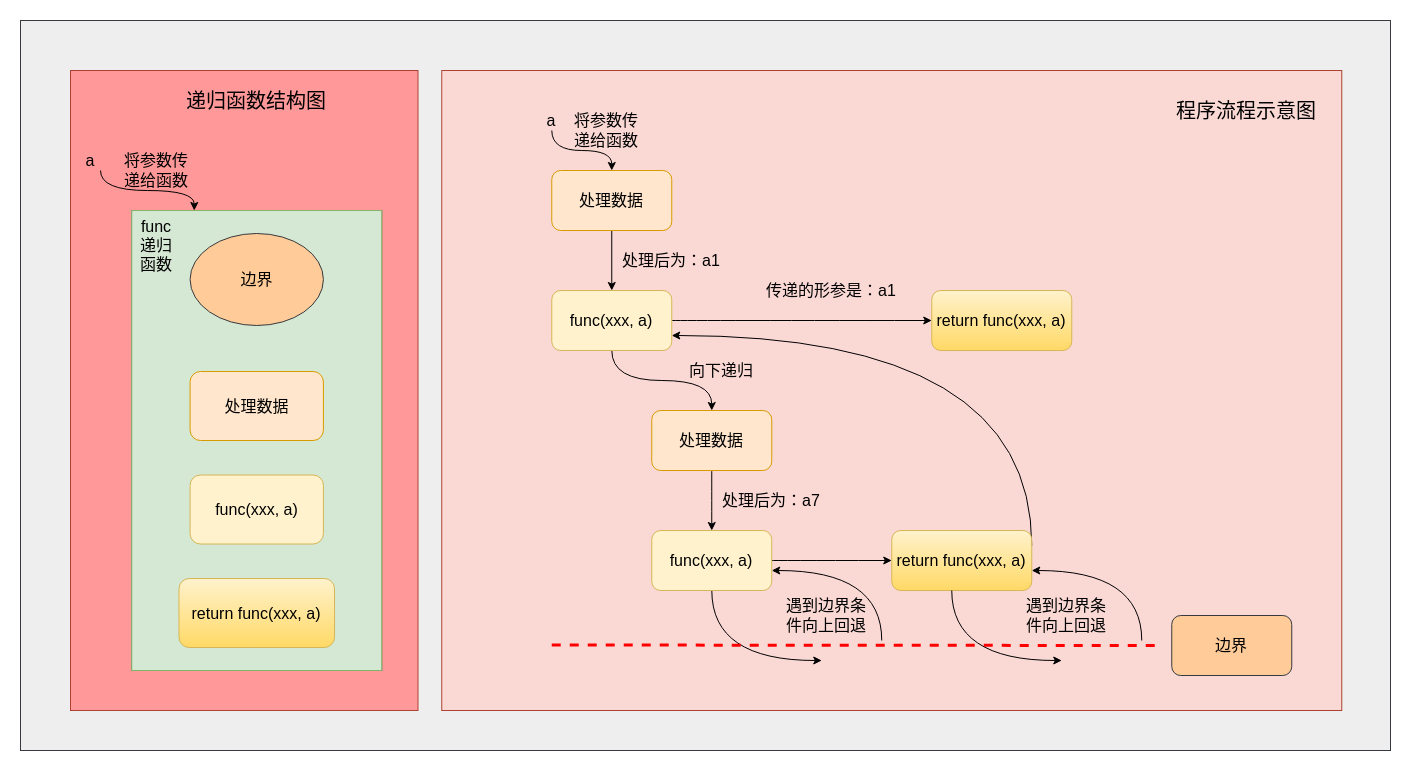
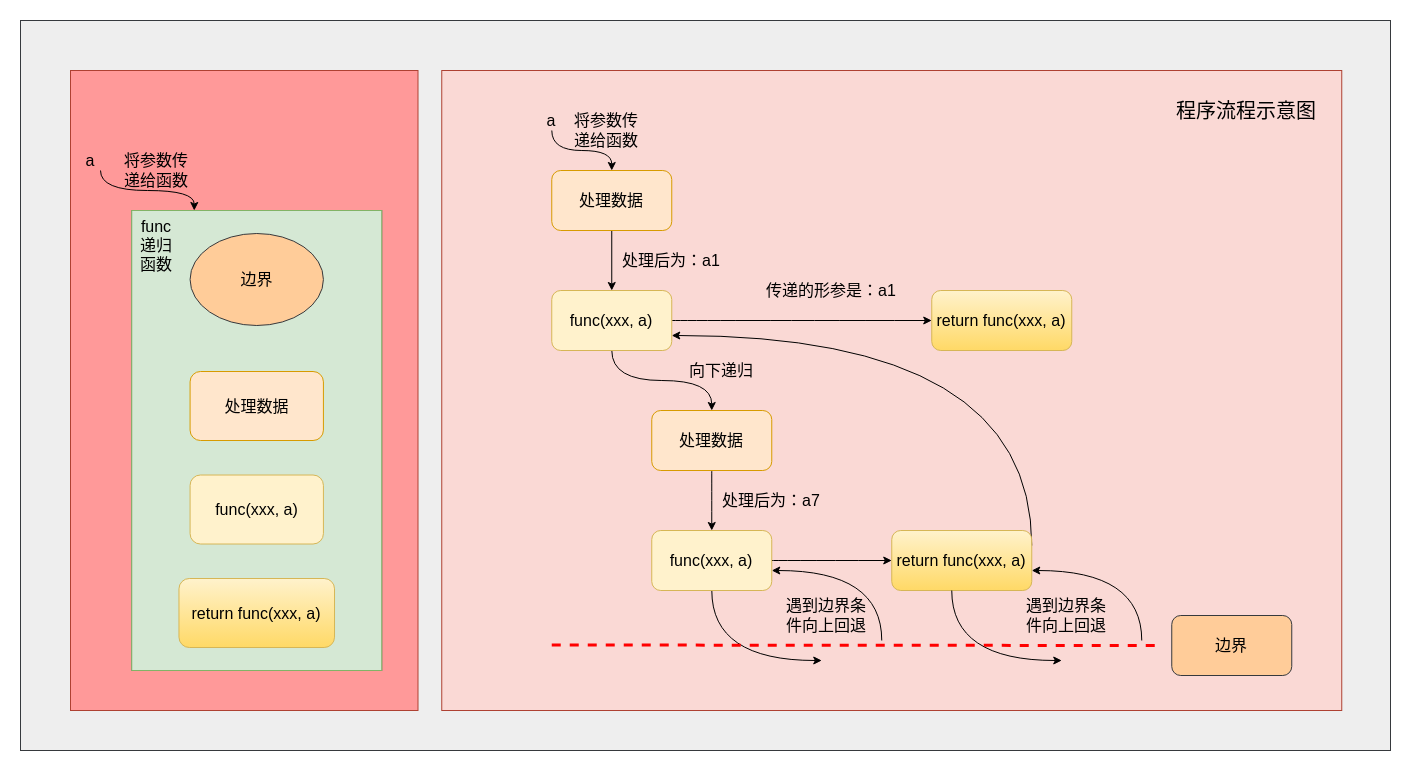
(257, 101) -> none
